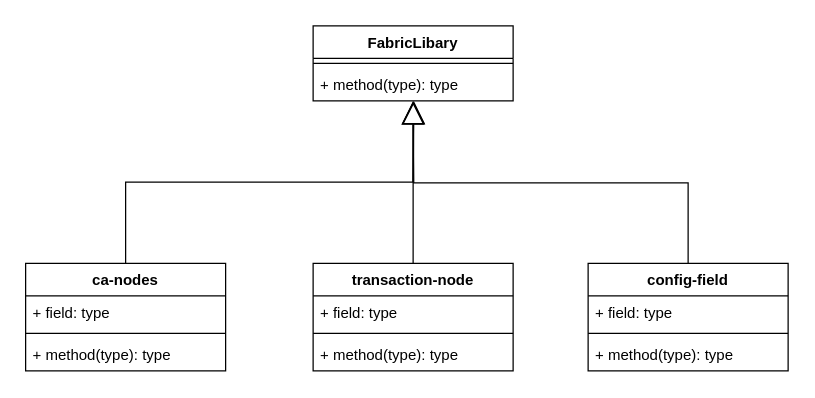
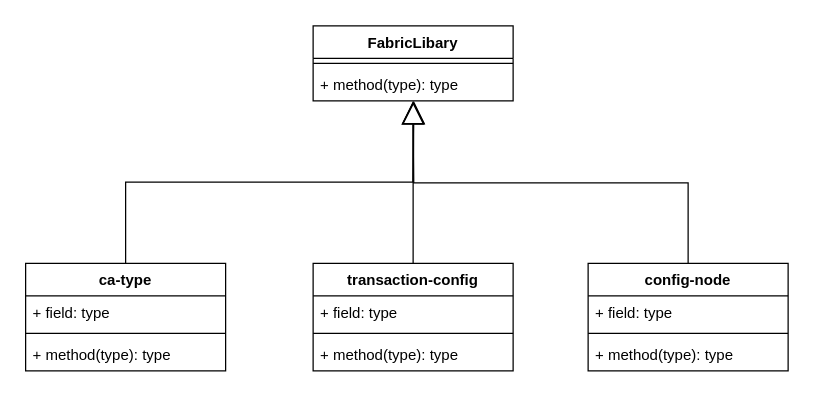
(125, 280) -> (125, 280)
(413, 280) -> (413, 280)
(688, 280) -> (688, 280)
